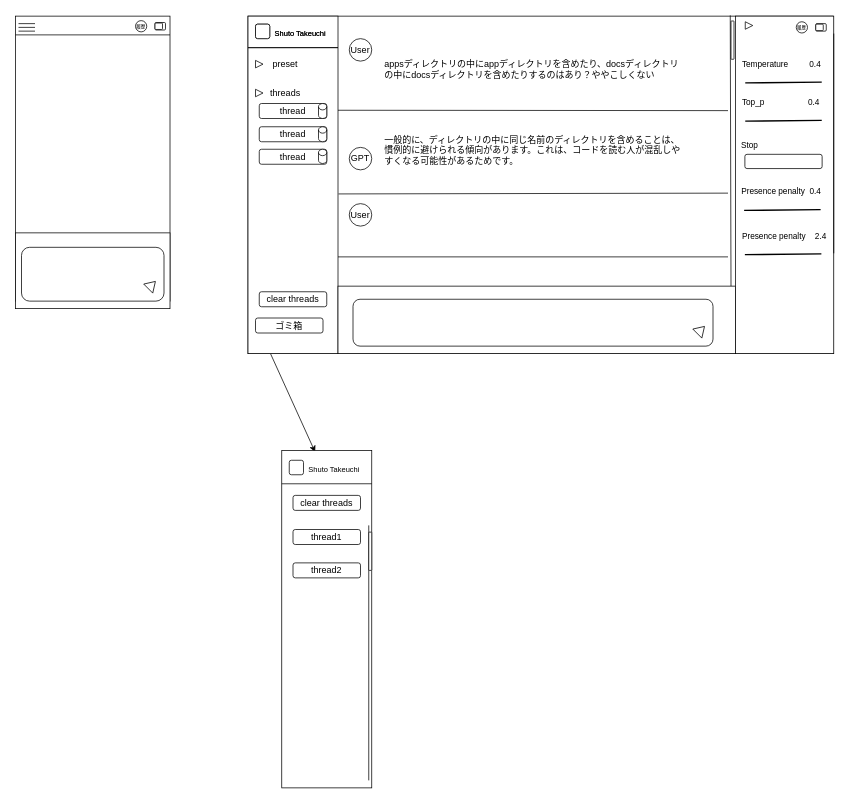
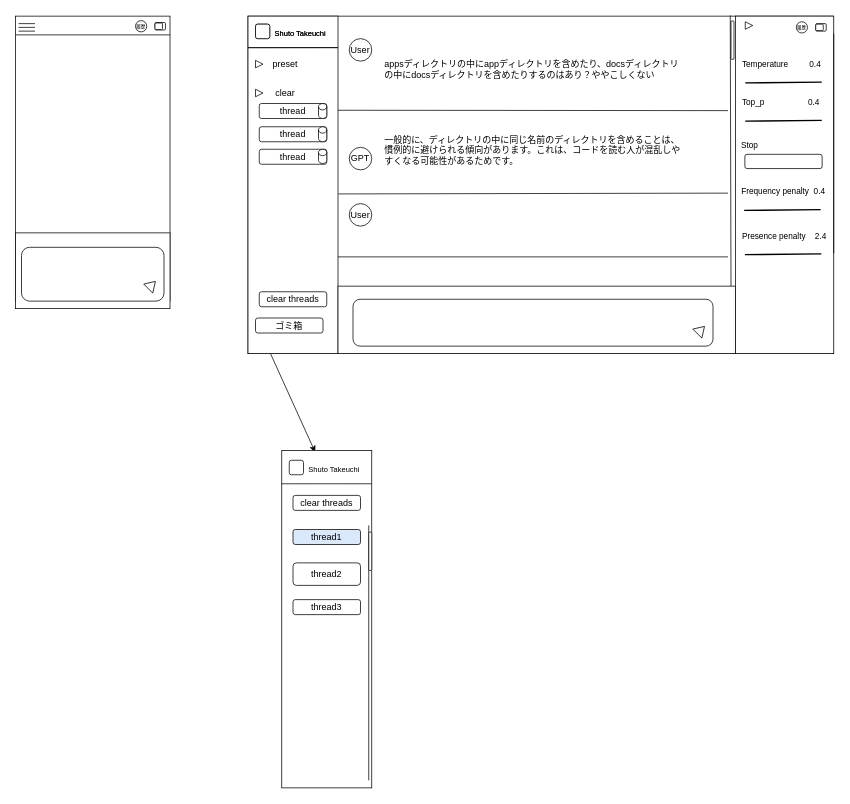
(285, 93) -> (285, 93)
(785, 192) -> (785, 192)
(327, 537) -> (327, 537)
(327, 570) -> (327, 574)
none -> (327, 607)
